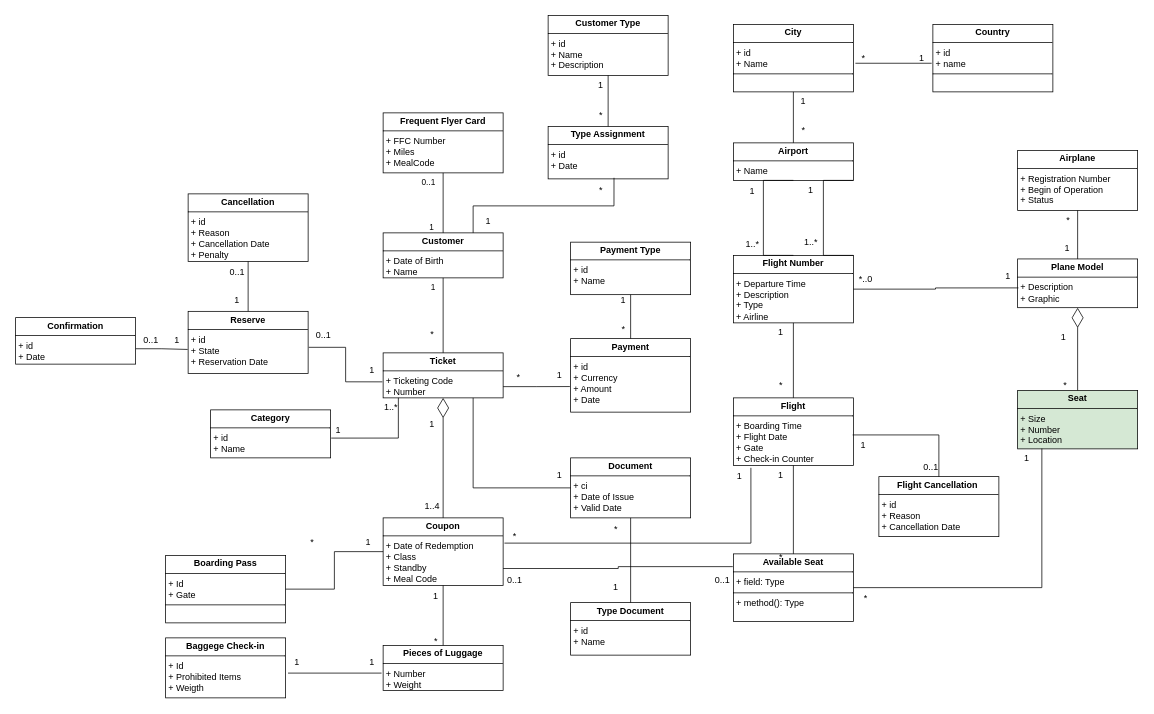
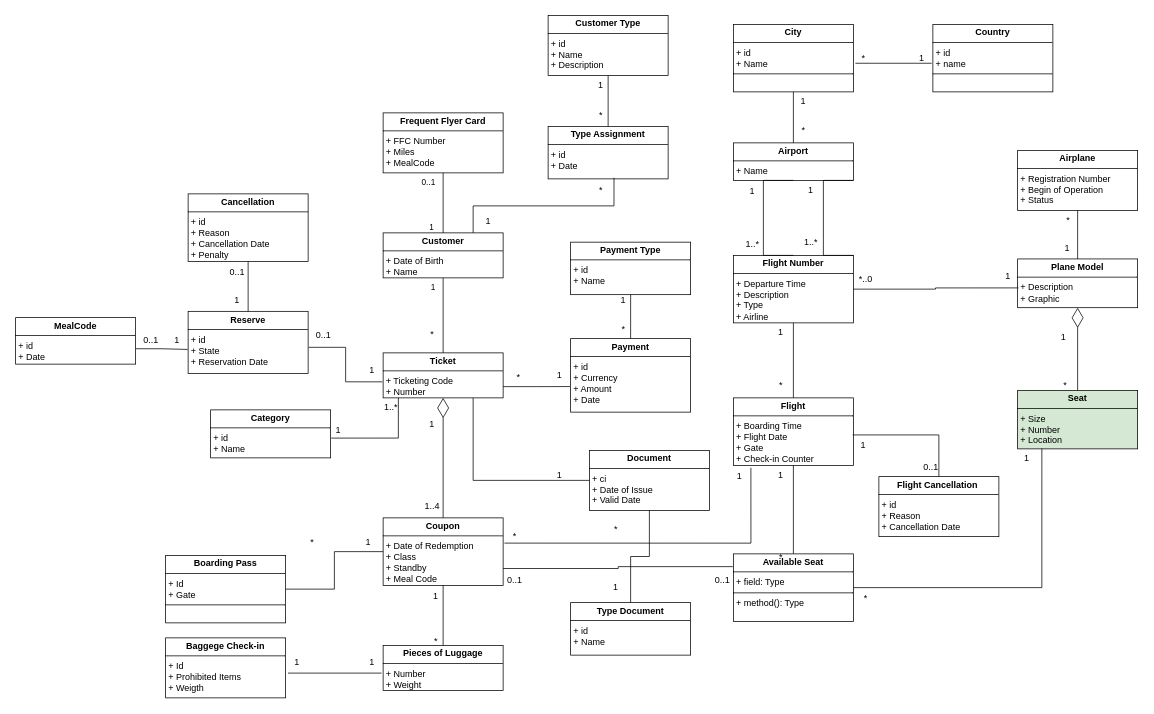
(43, 334) -> (34, 334)
(630, 488) -> (649, 480)
